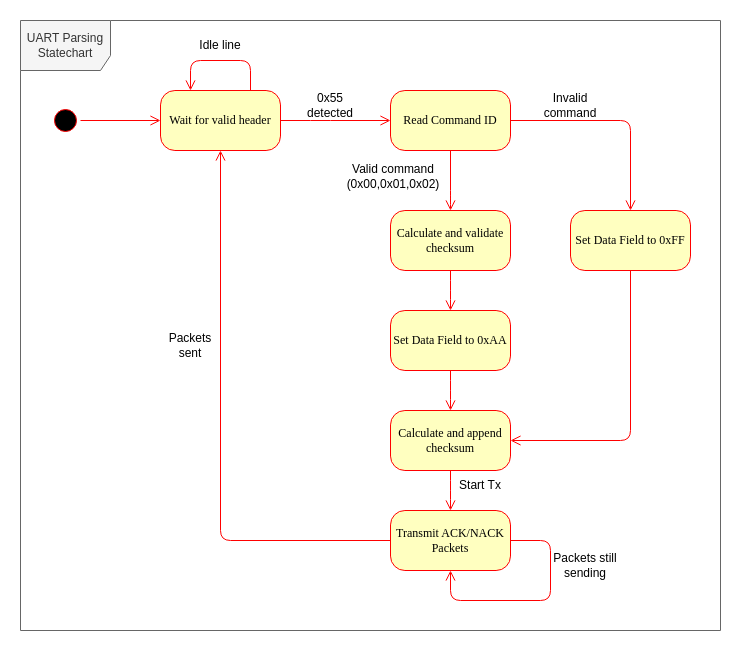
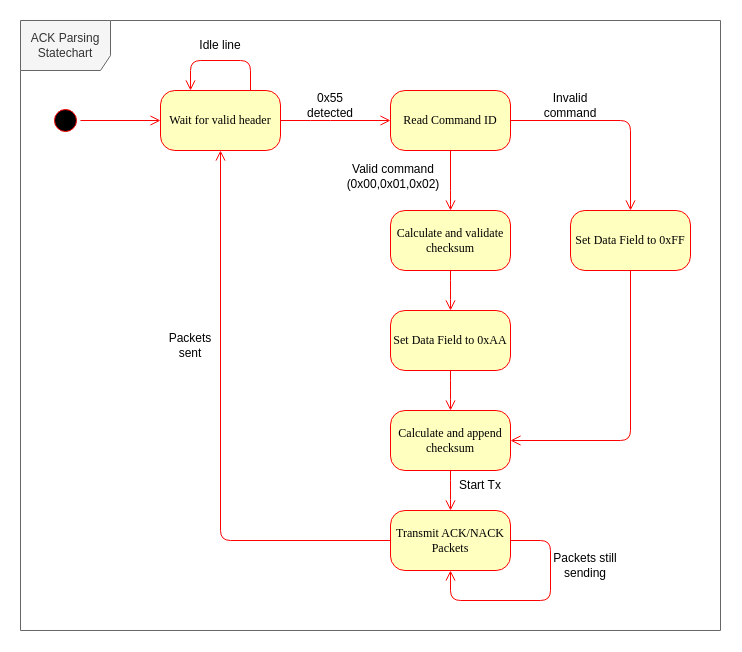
(66, 46) -> (66, 46)
